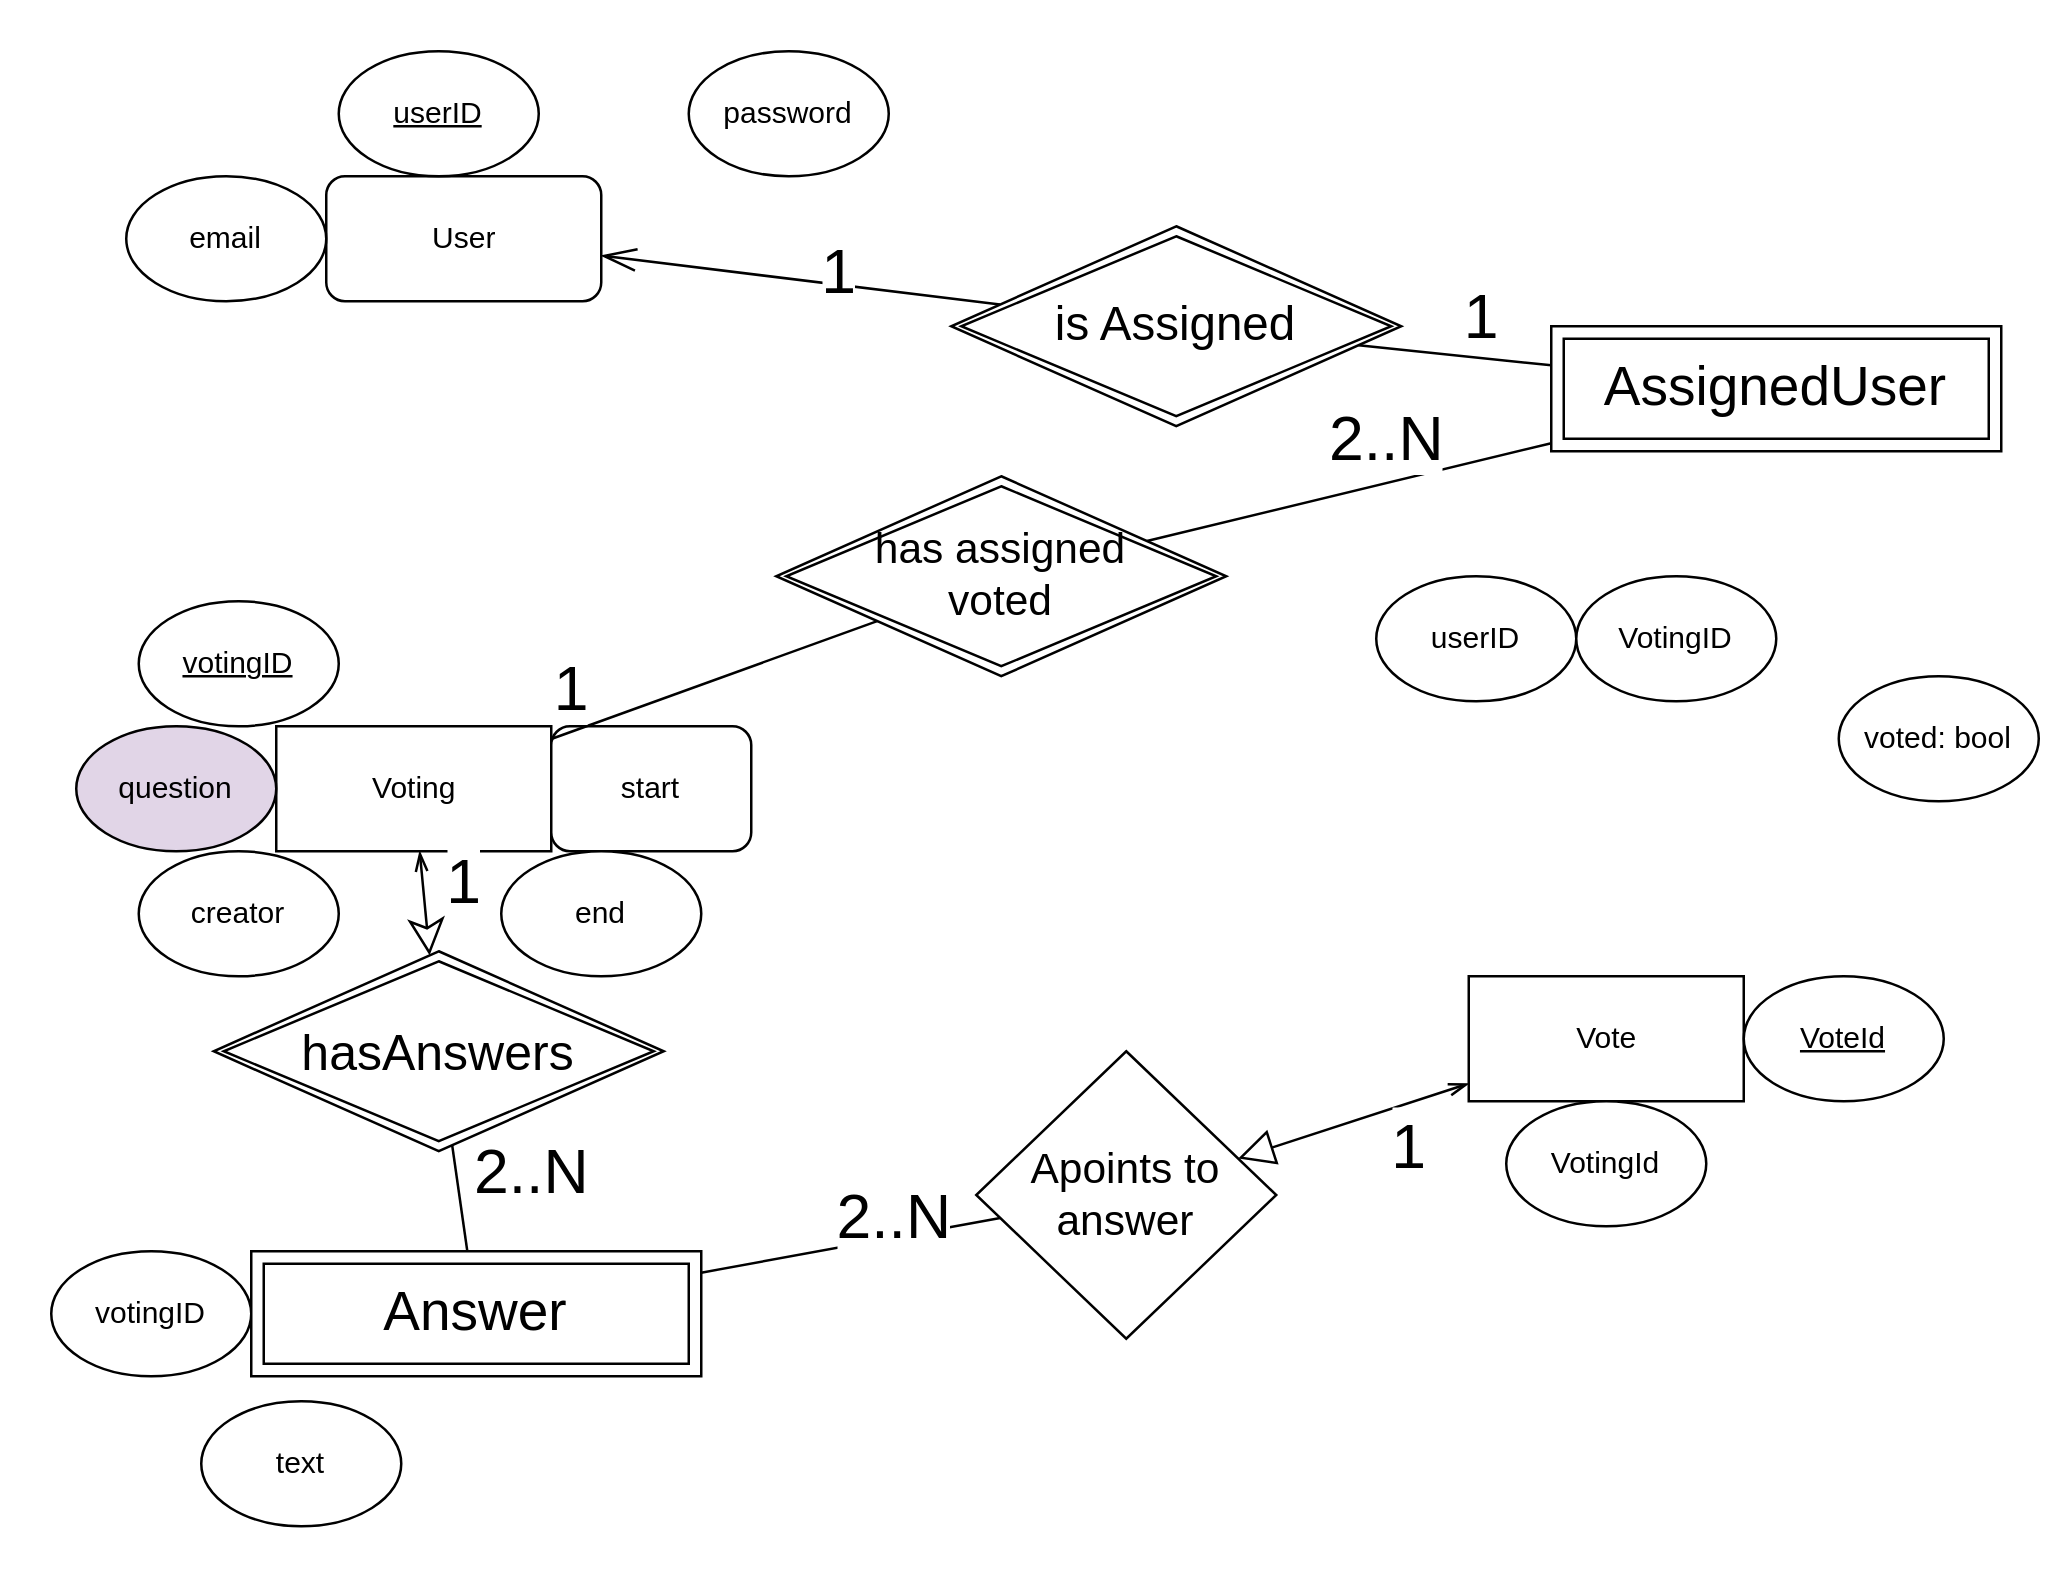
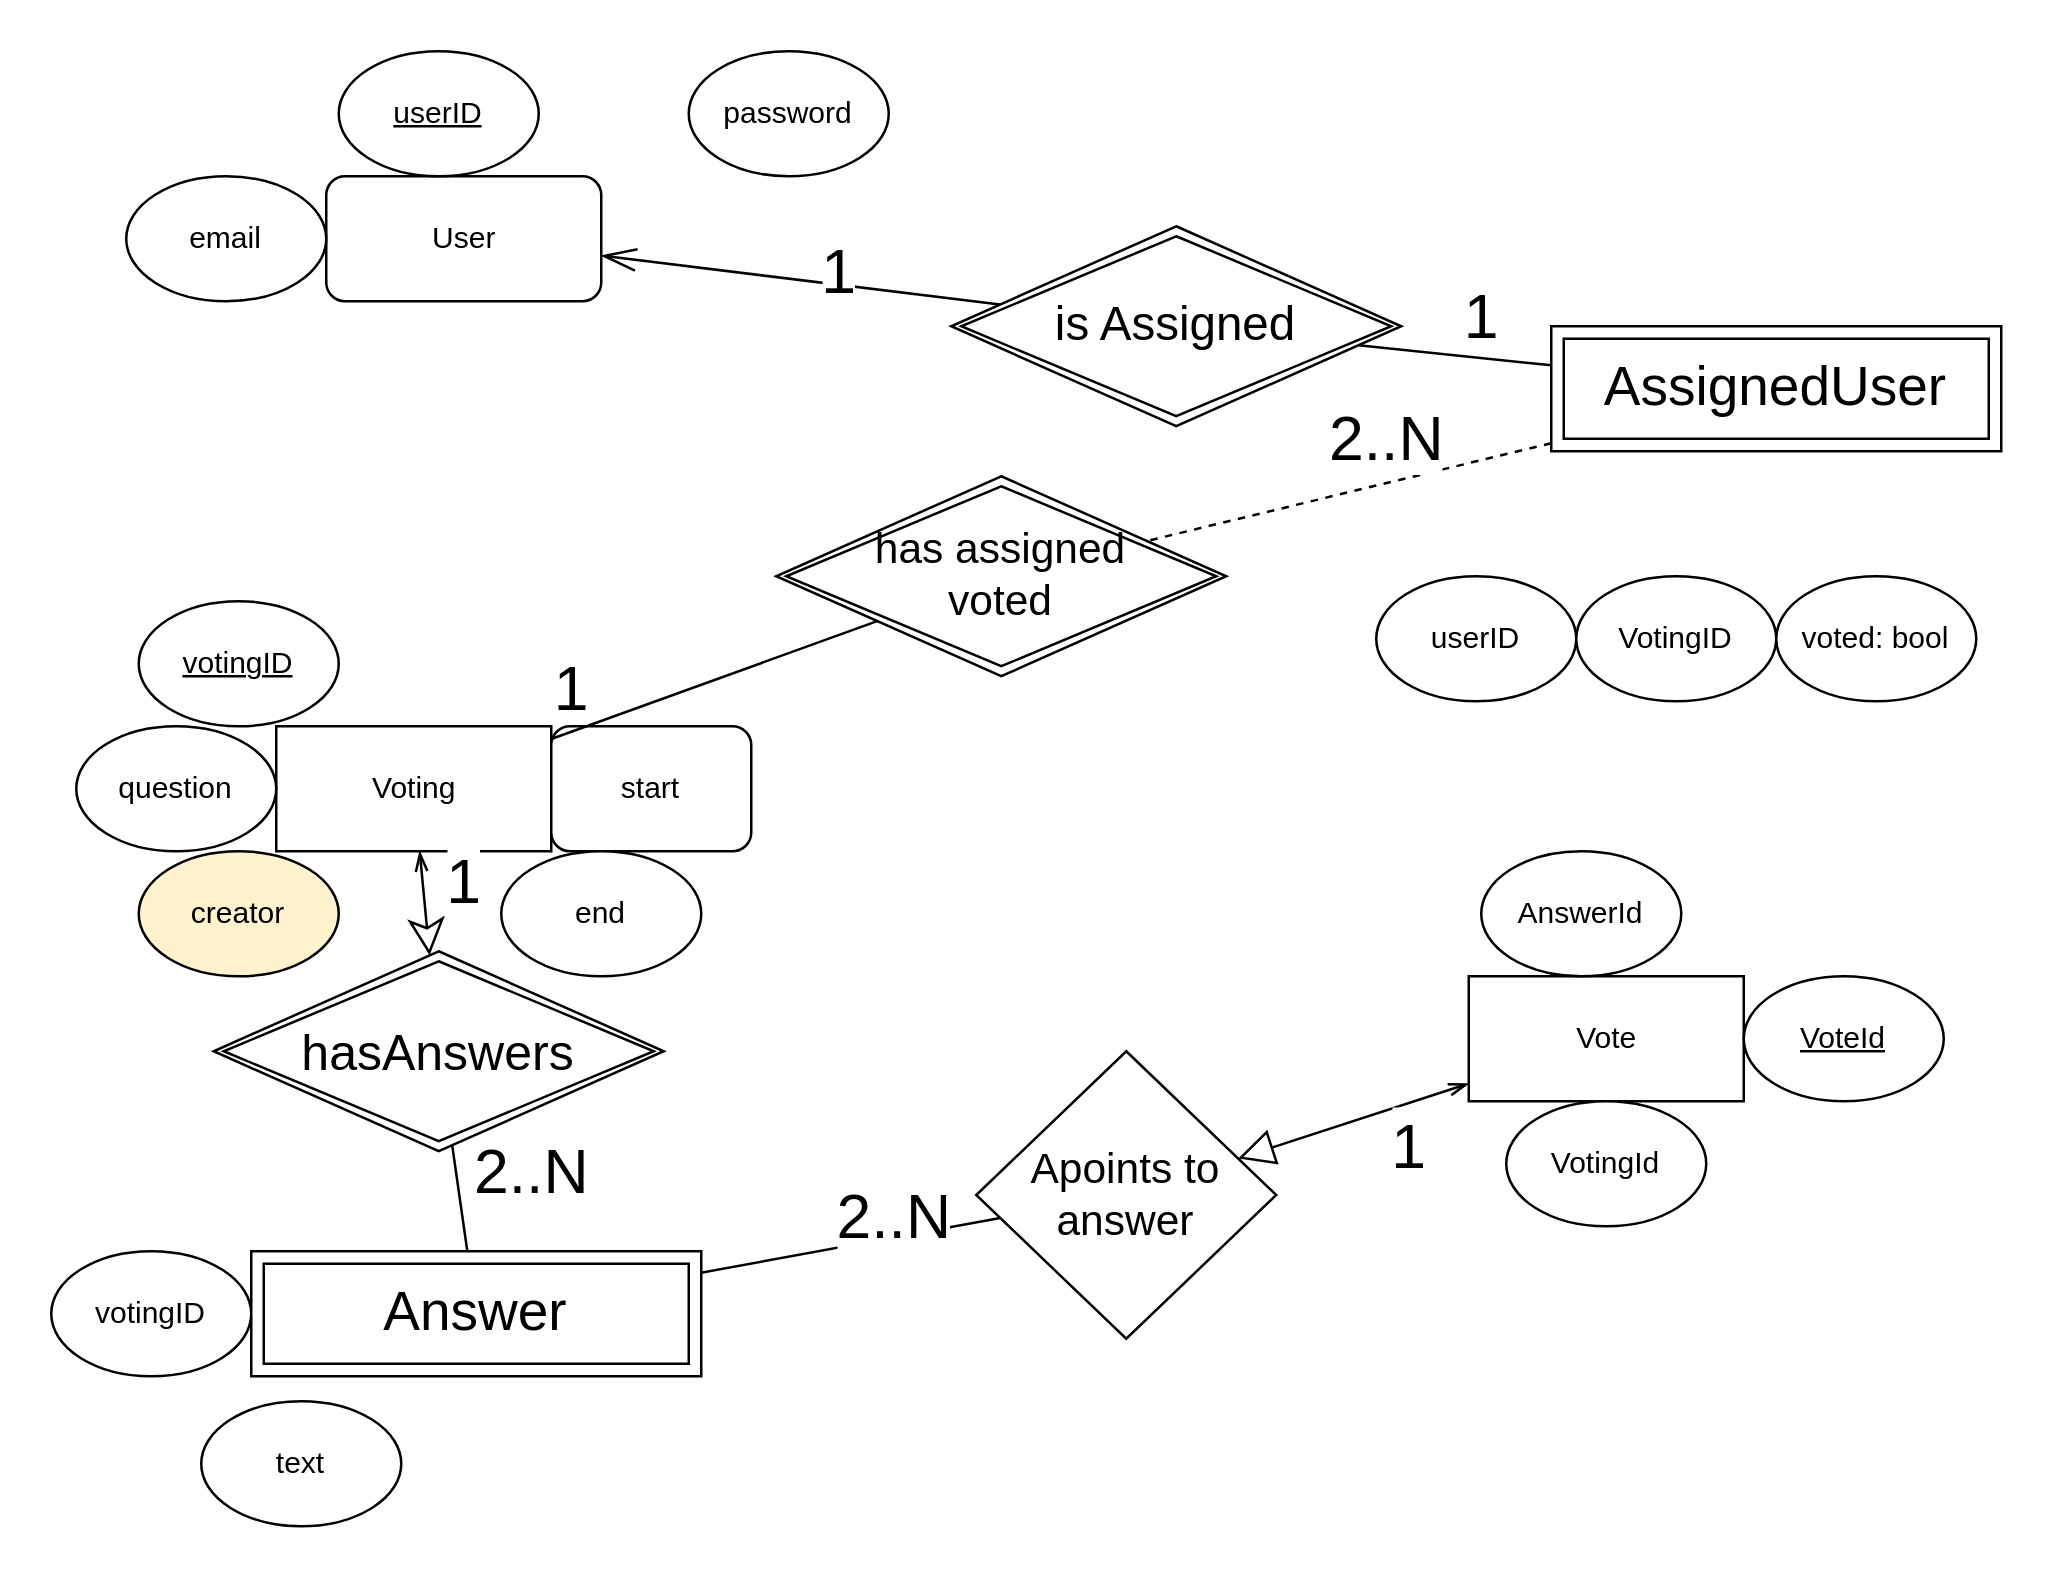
(1287, 507) -> (1287, 507)
(1939, 739) -> (1876, 639)
(176, 789) -> (176, 789)
(239, 914) -> (239, 914)
none -> (1581, 914)
